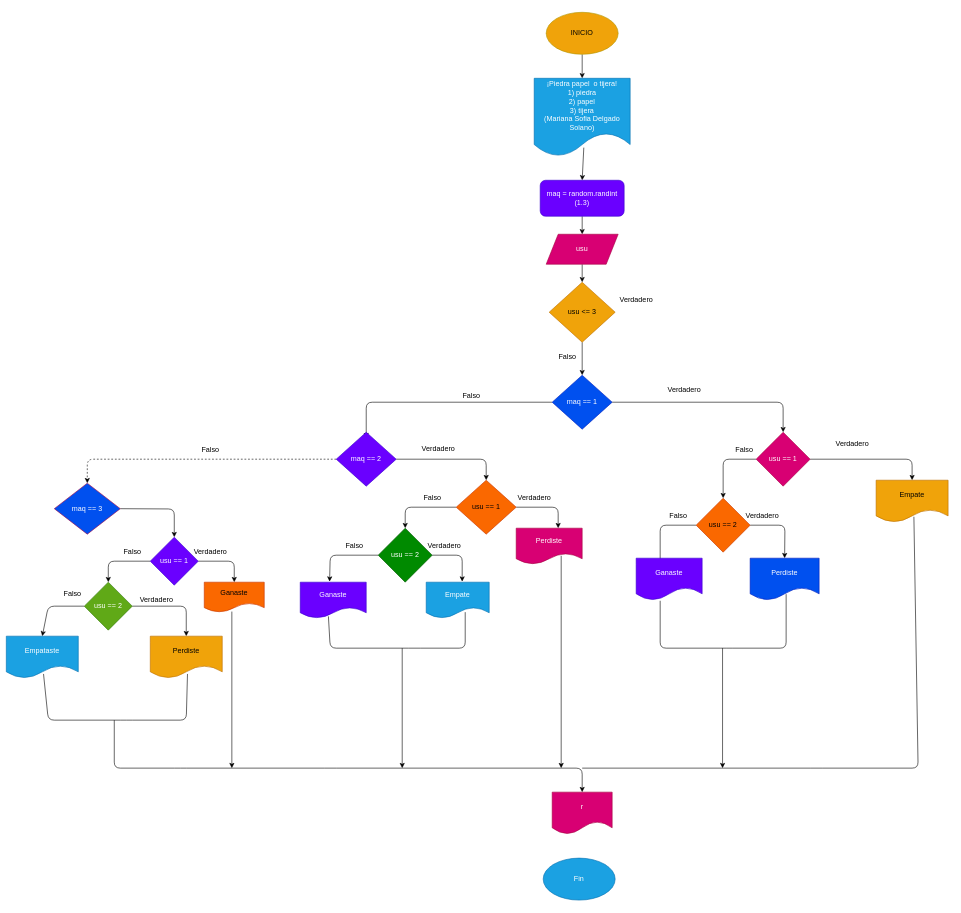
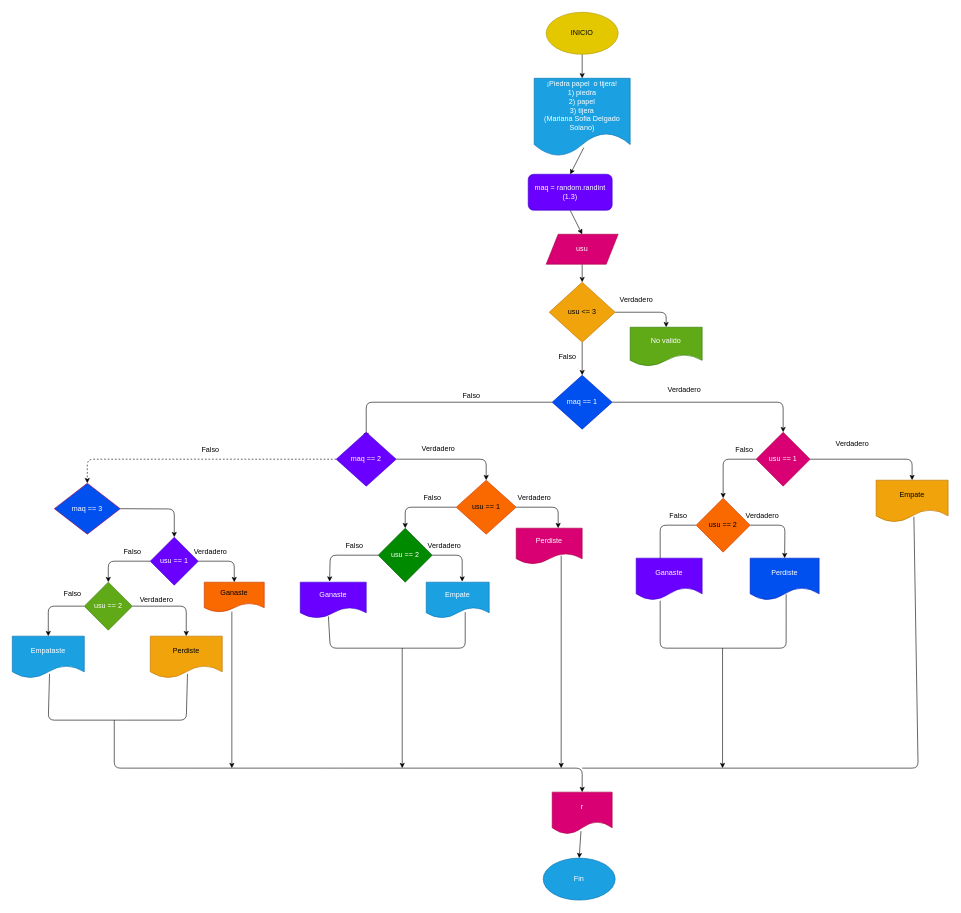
(582, 33) -> (582, 33)
(582, 198) -> (570, 192)
none -> (666, 315)
none -> (666, 347)
(42, 657) -> (48, 657)
none -> (580, 842)
